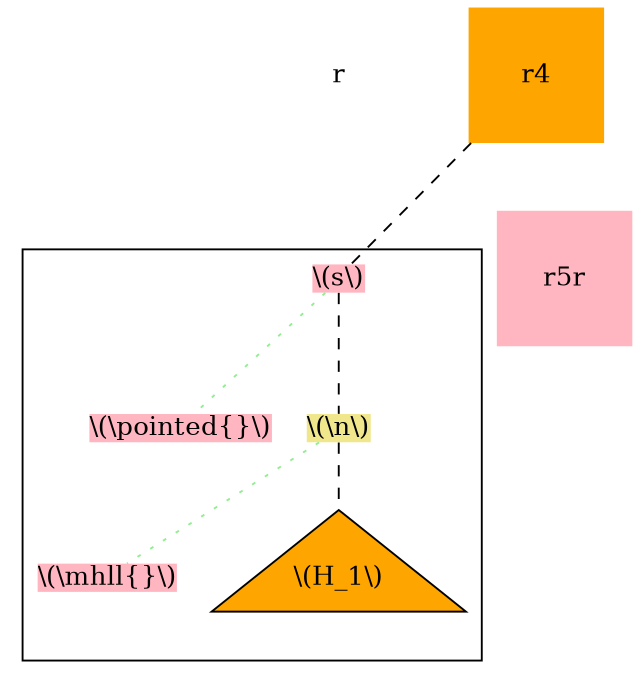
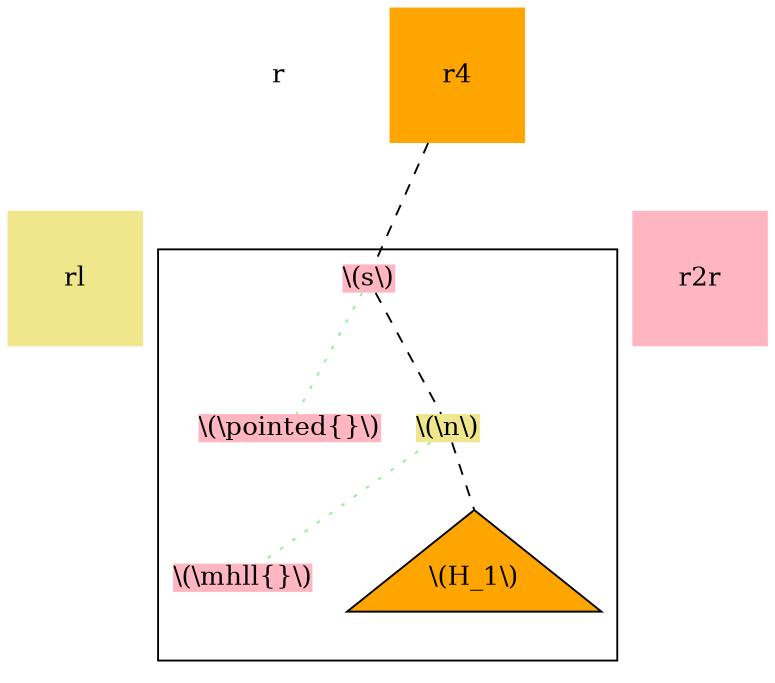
none -> (75, 279)
(565, 279) -> (700, 279)
